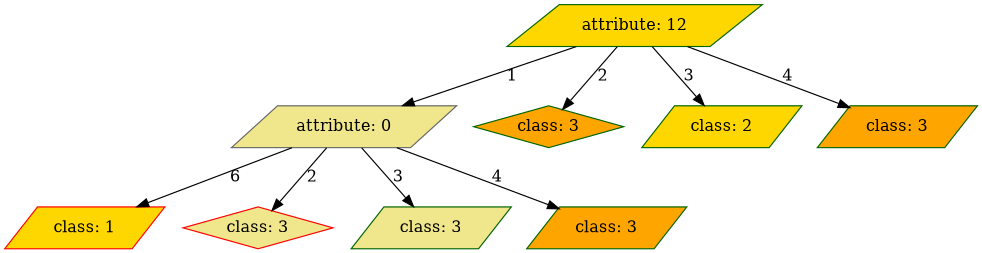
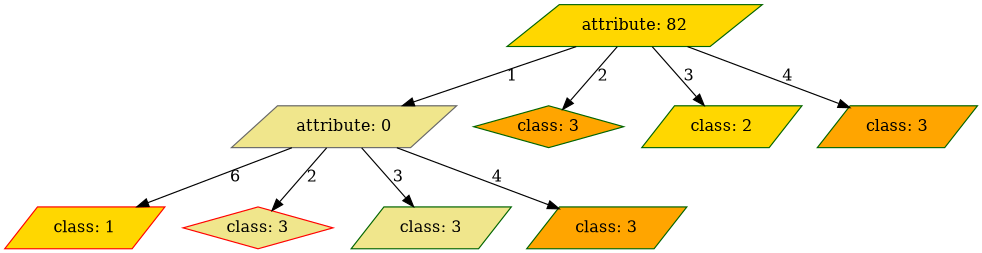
(635, 26) -> (635, 26)
